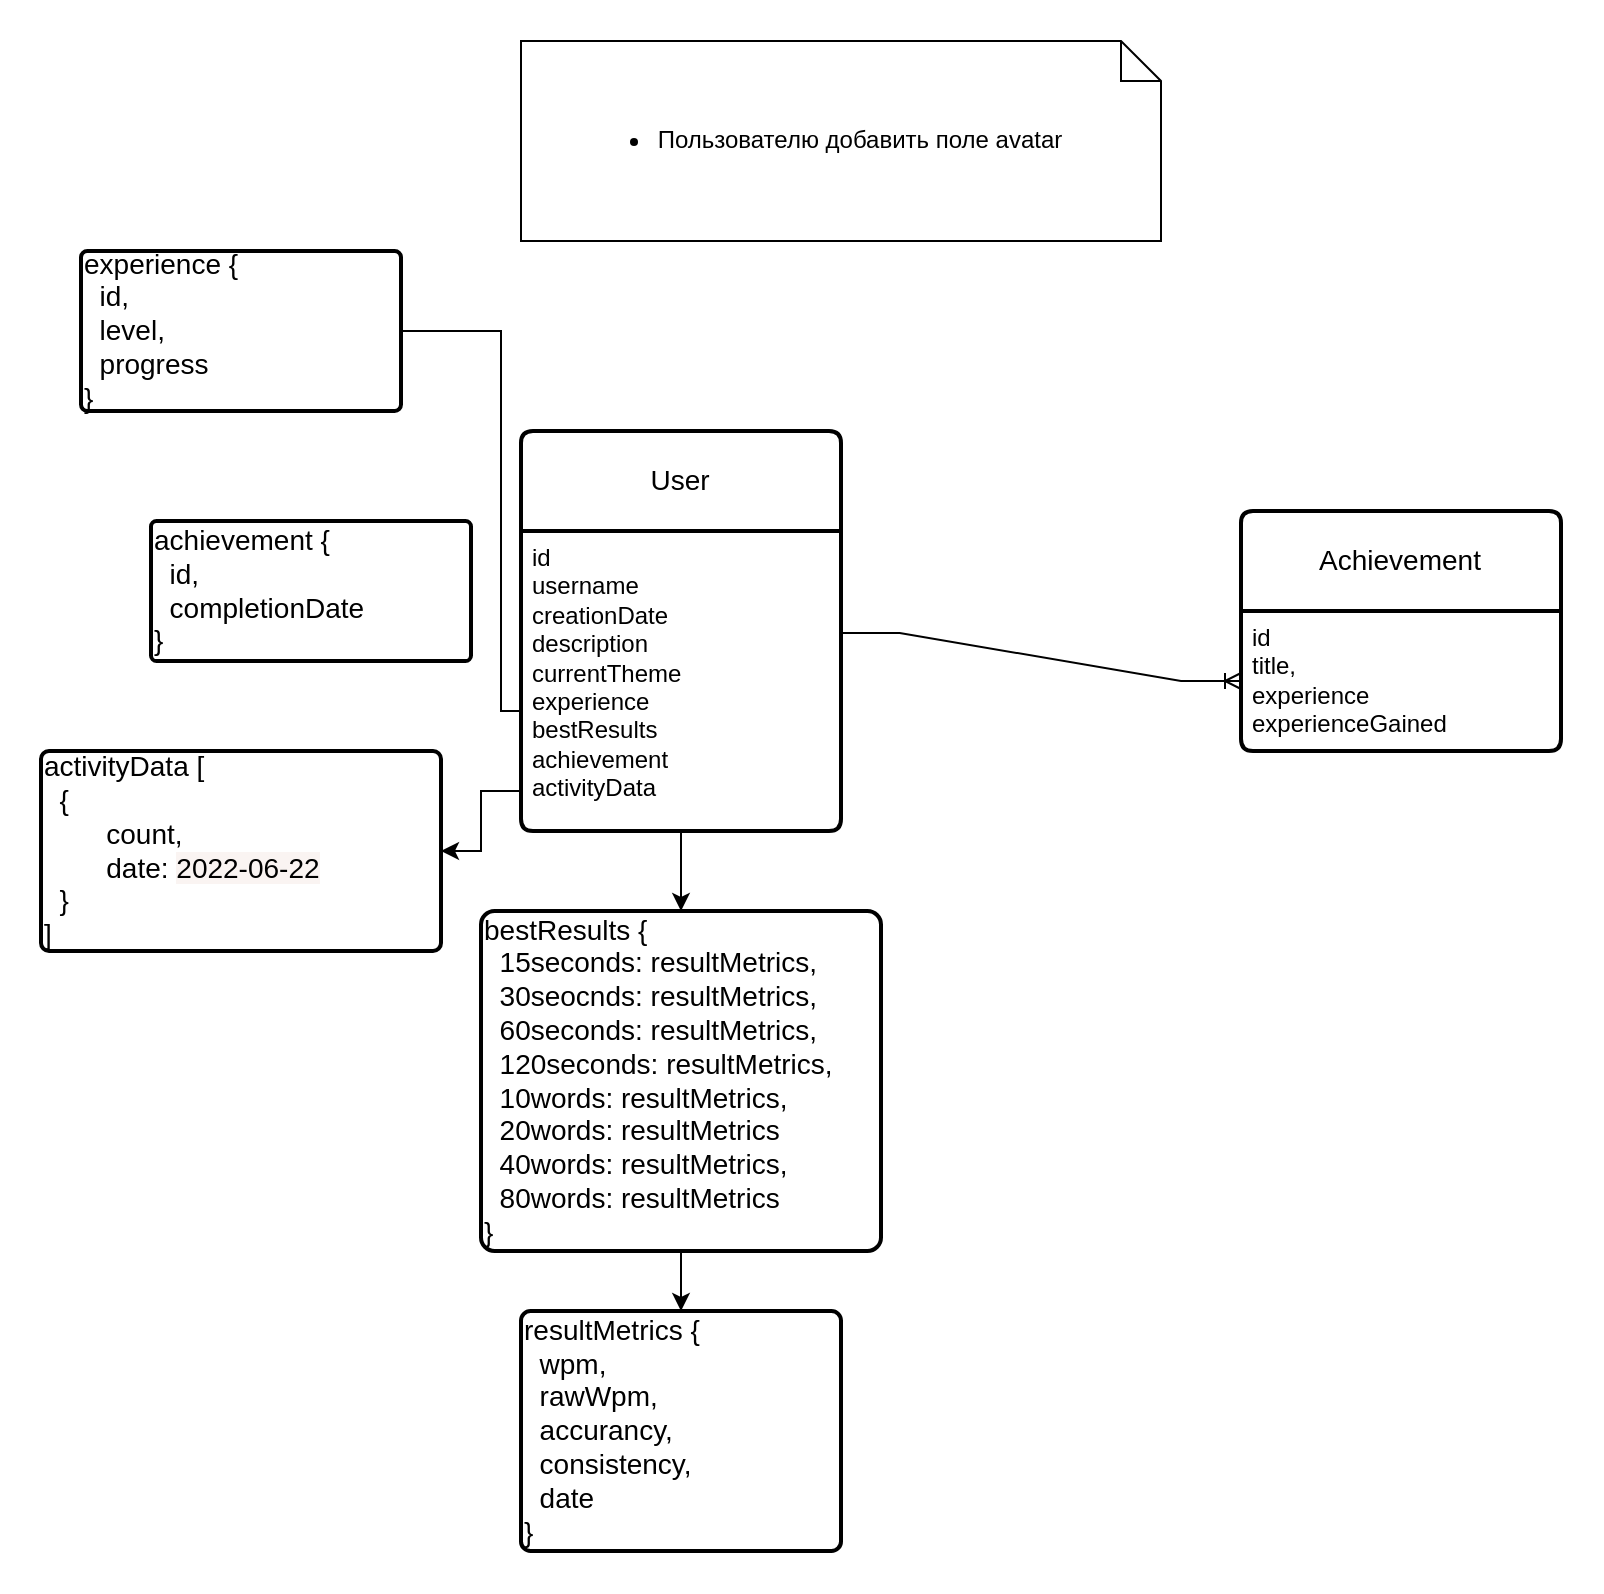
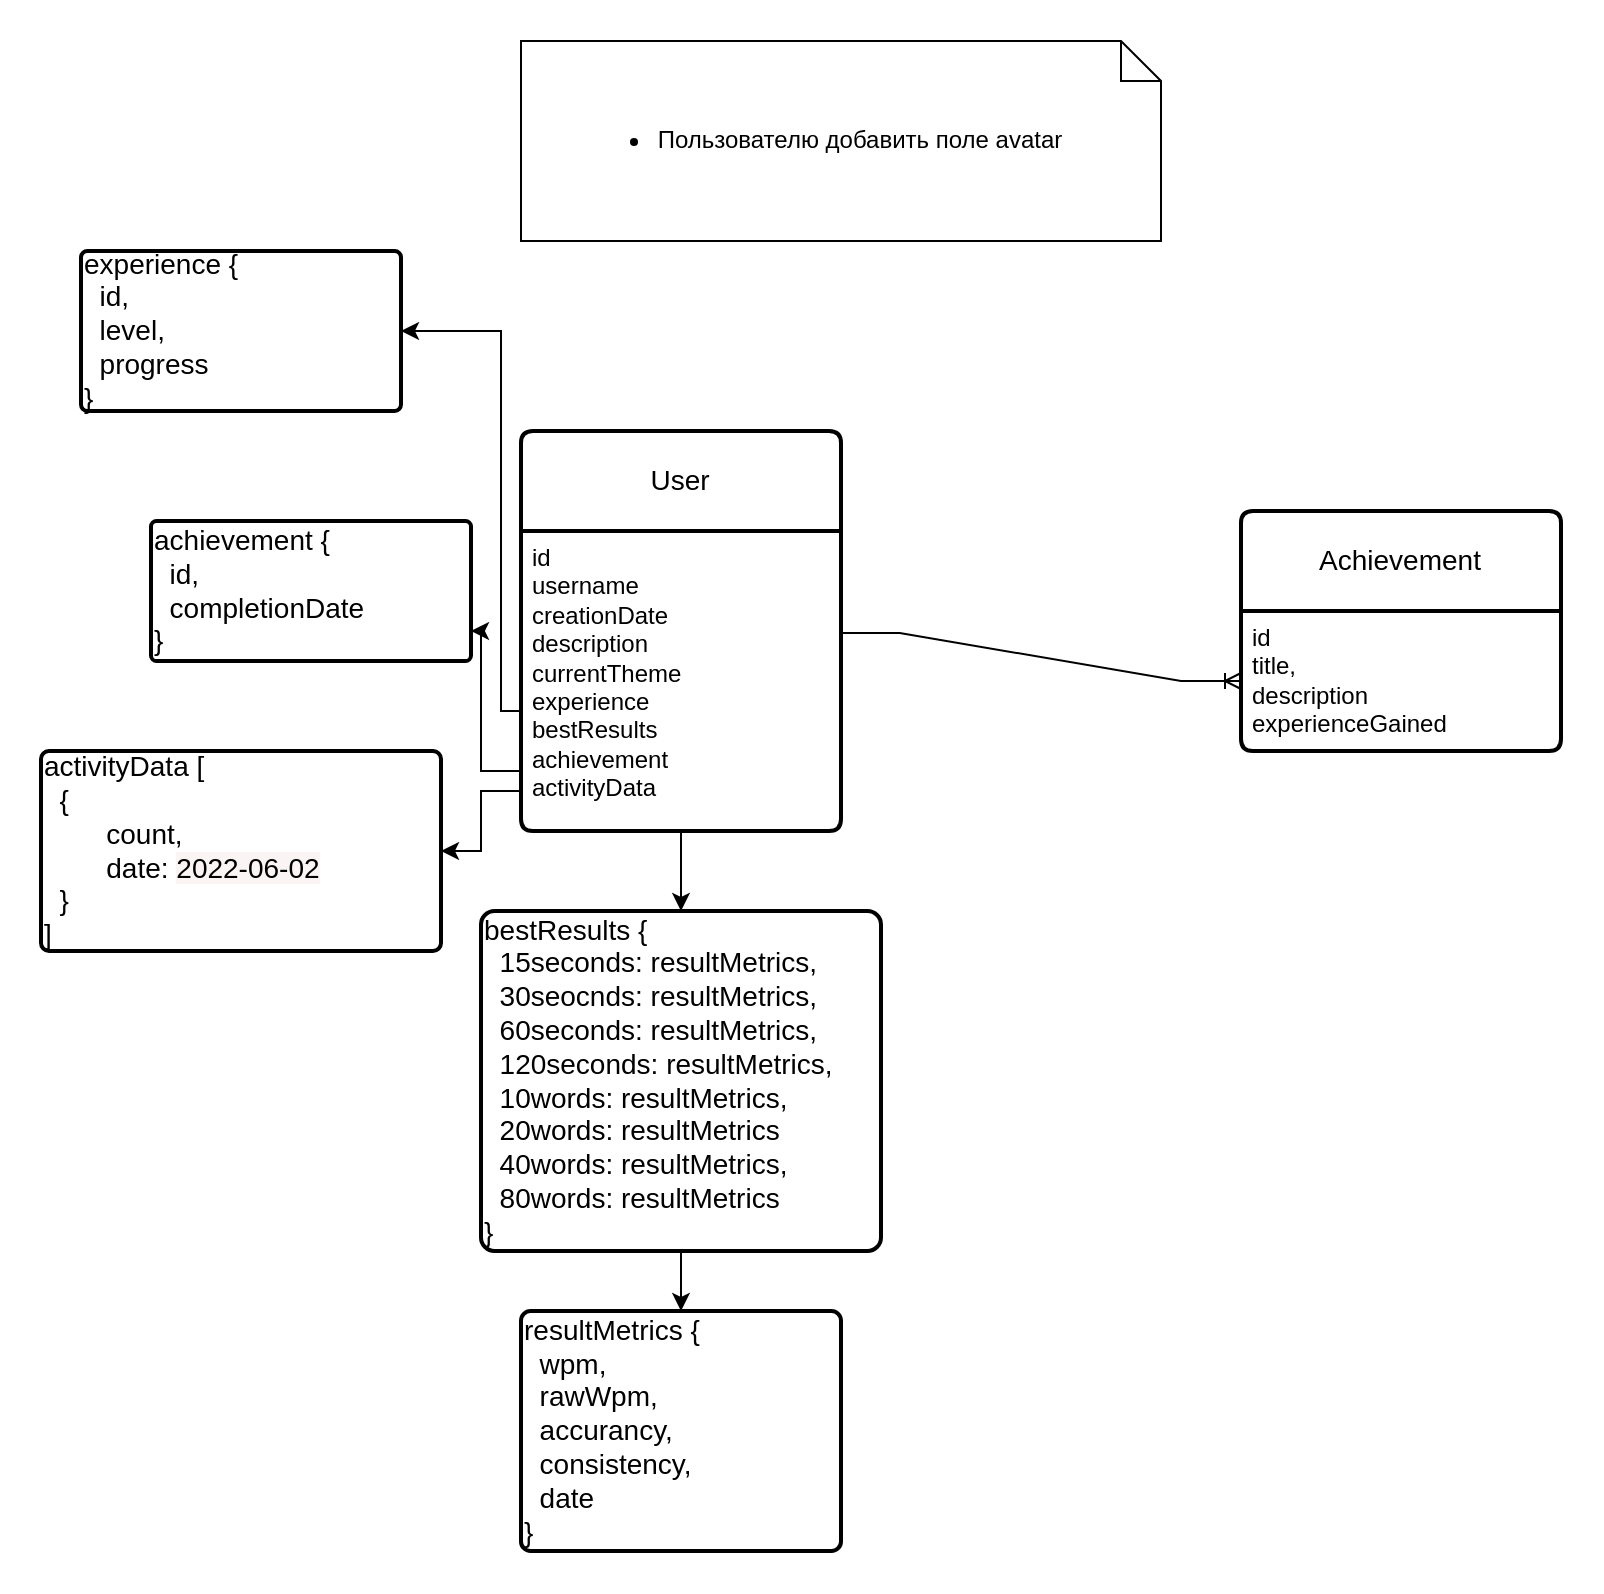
(410, 331) -> (416, 331)
(1354, 683) -> (1354, 683)
none -> (481, 719)
(167, 851) -> (167, 851)
